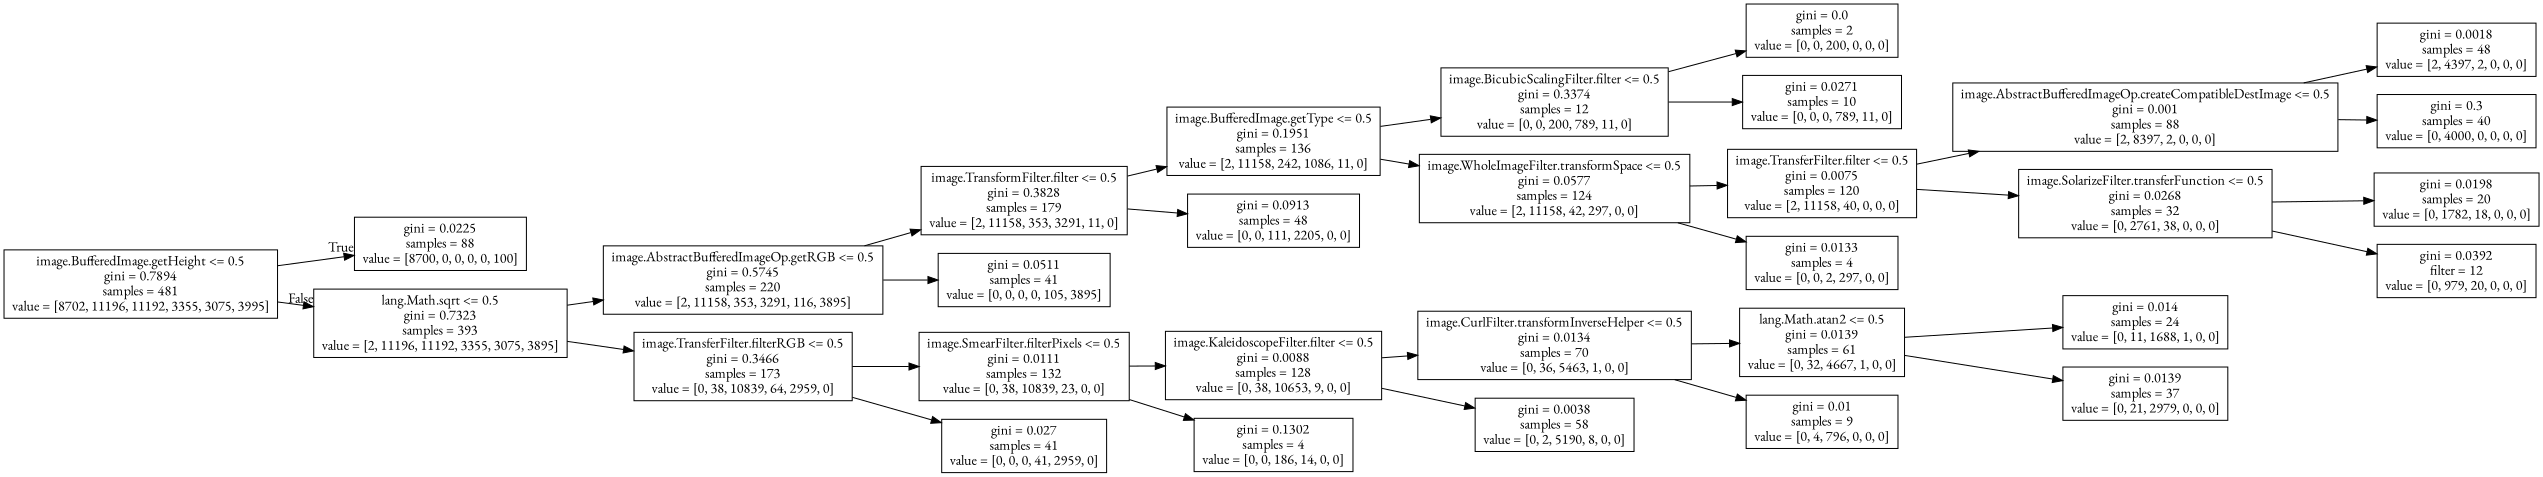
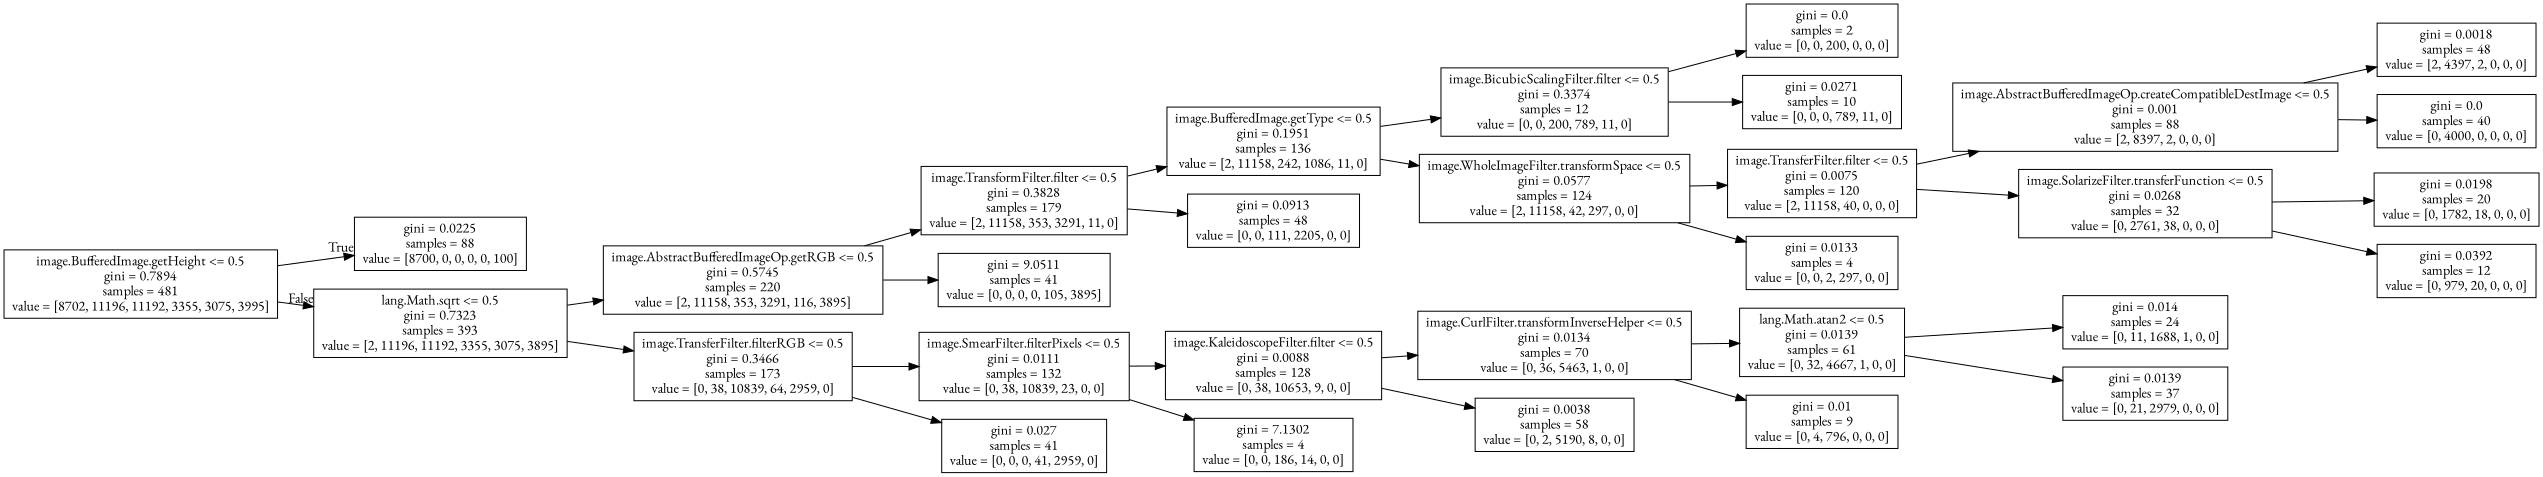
(2457, 121) -> (2457, 121)
(2457, 271) -> (2457, 271)
(1024, 280) -> (1024, 280)
(1274, 445) -> (1274, 445)
